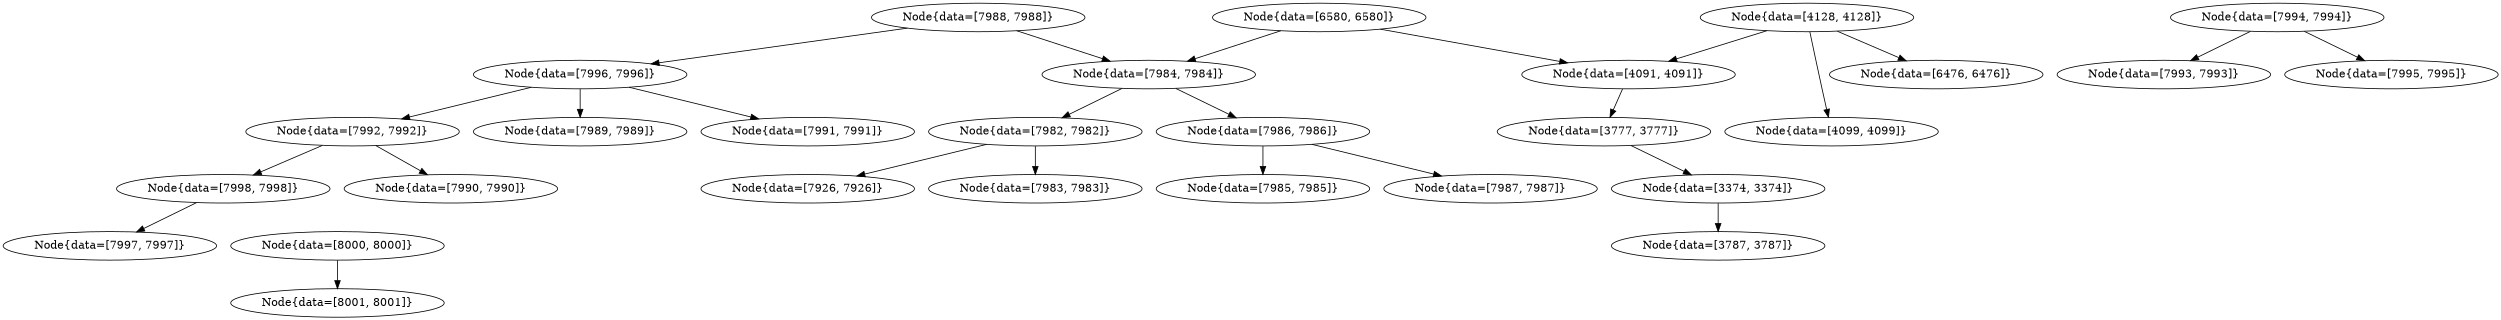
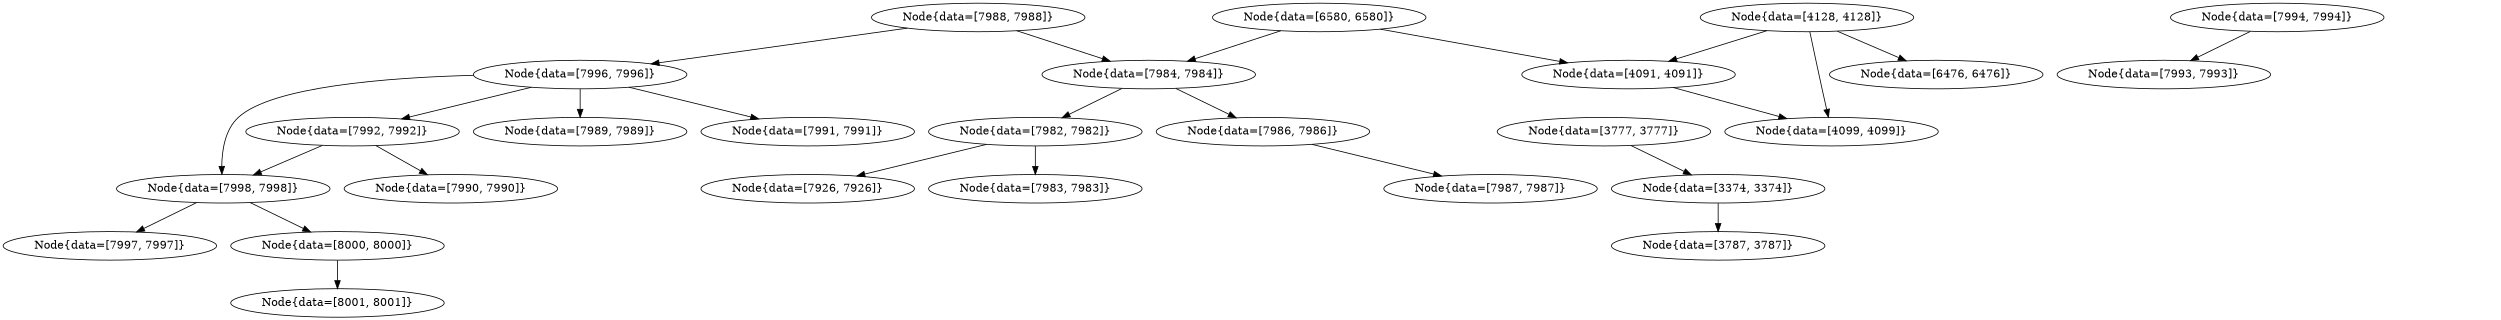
(2391, 75) -> none
none -> (327, 87)
(1618, 100) -> (1726, 102)
(1263, 189) -> none
none -> (277, 216)
